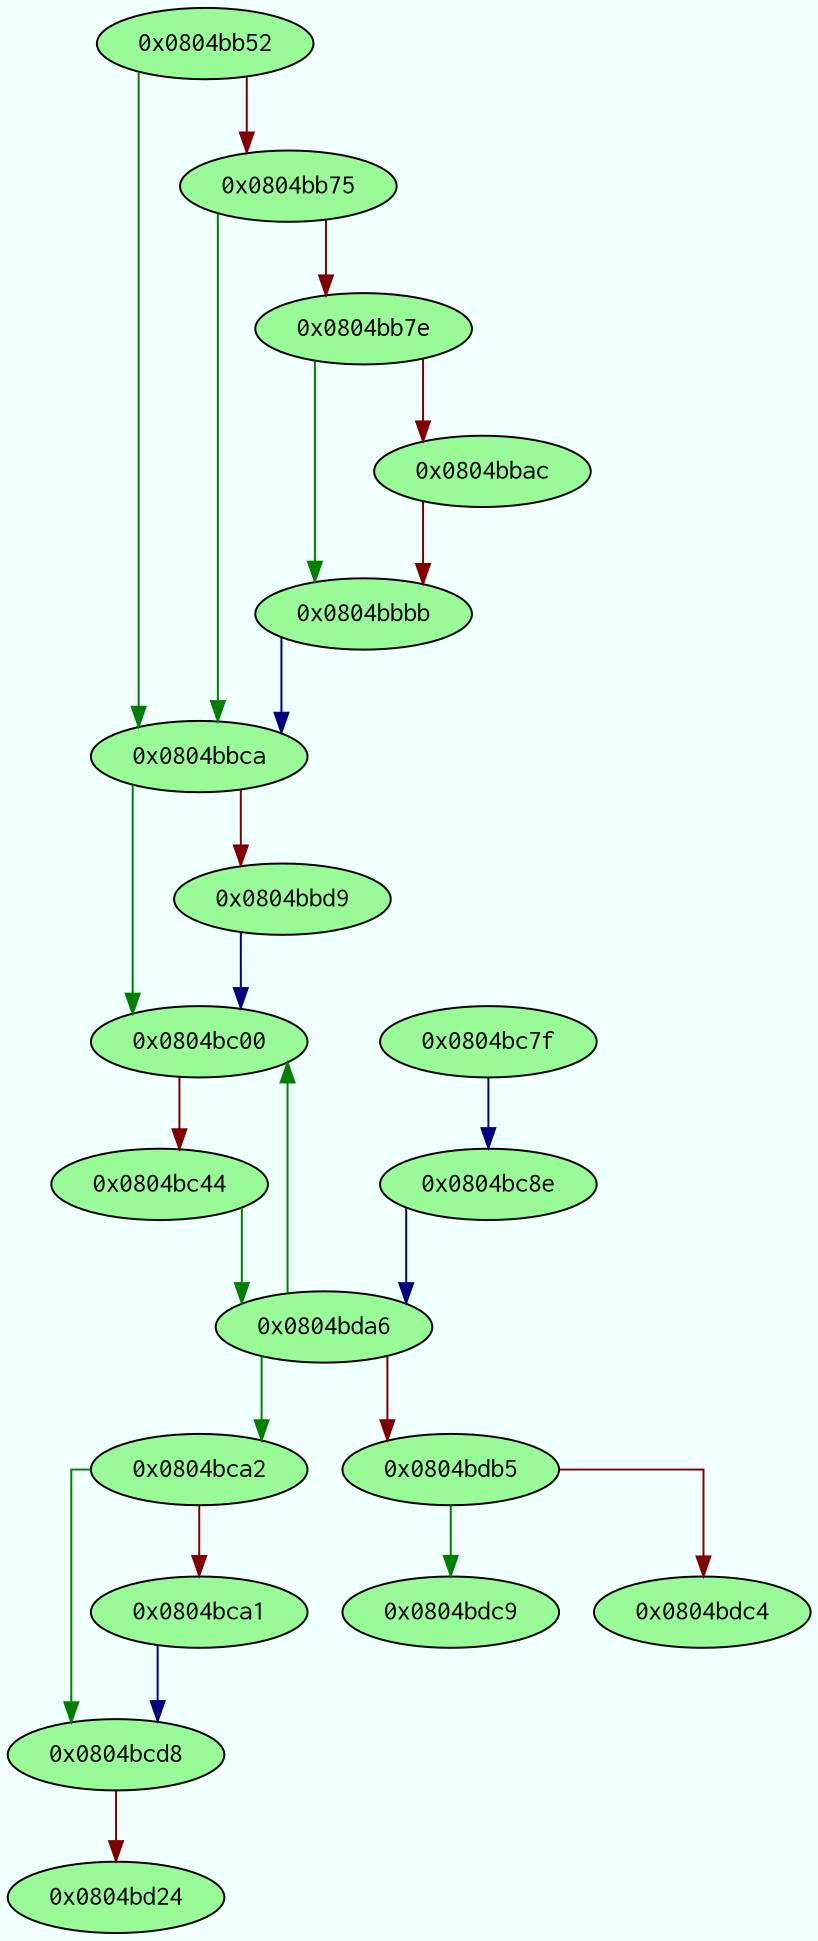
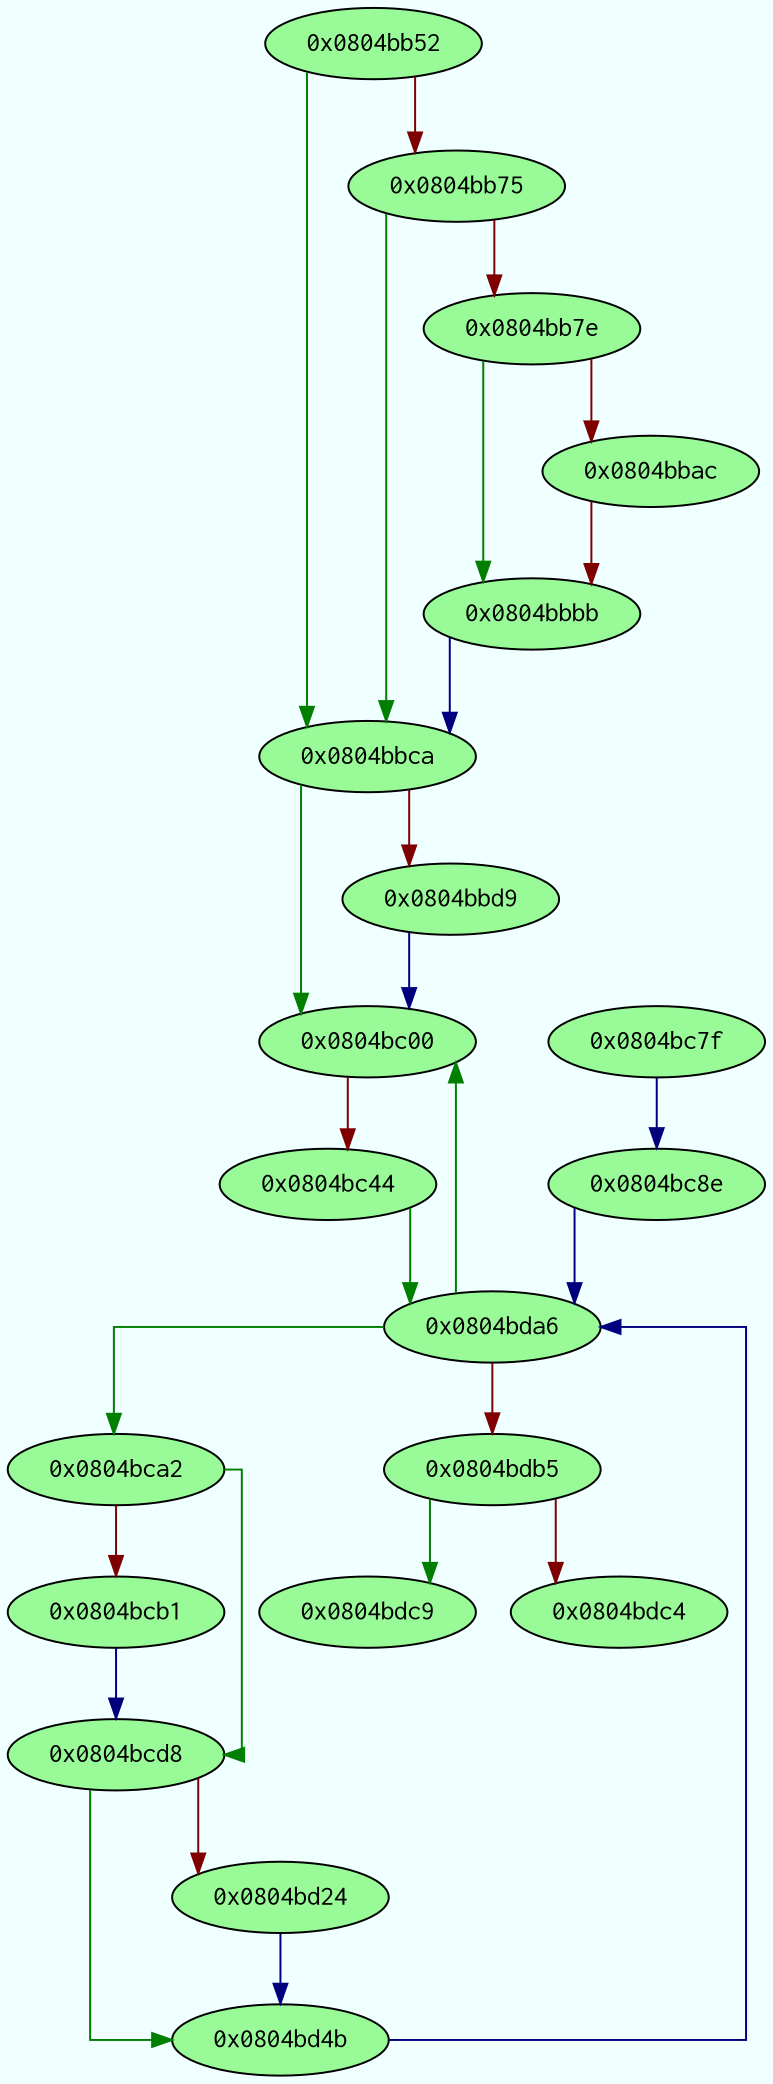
(199, 1612) -> (116, 1612)
none -> (280, 2040)
